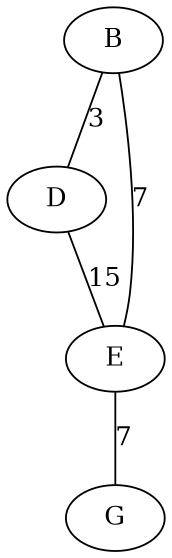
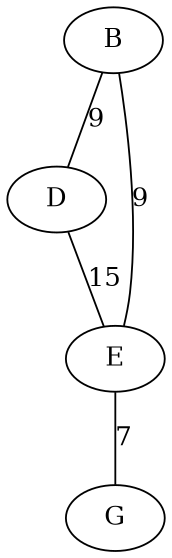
(97, 120) -> (97, 120)
(141, 200) -> (141, 200)
